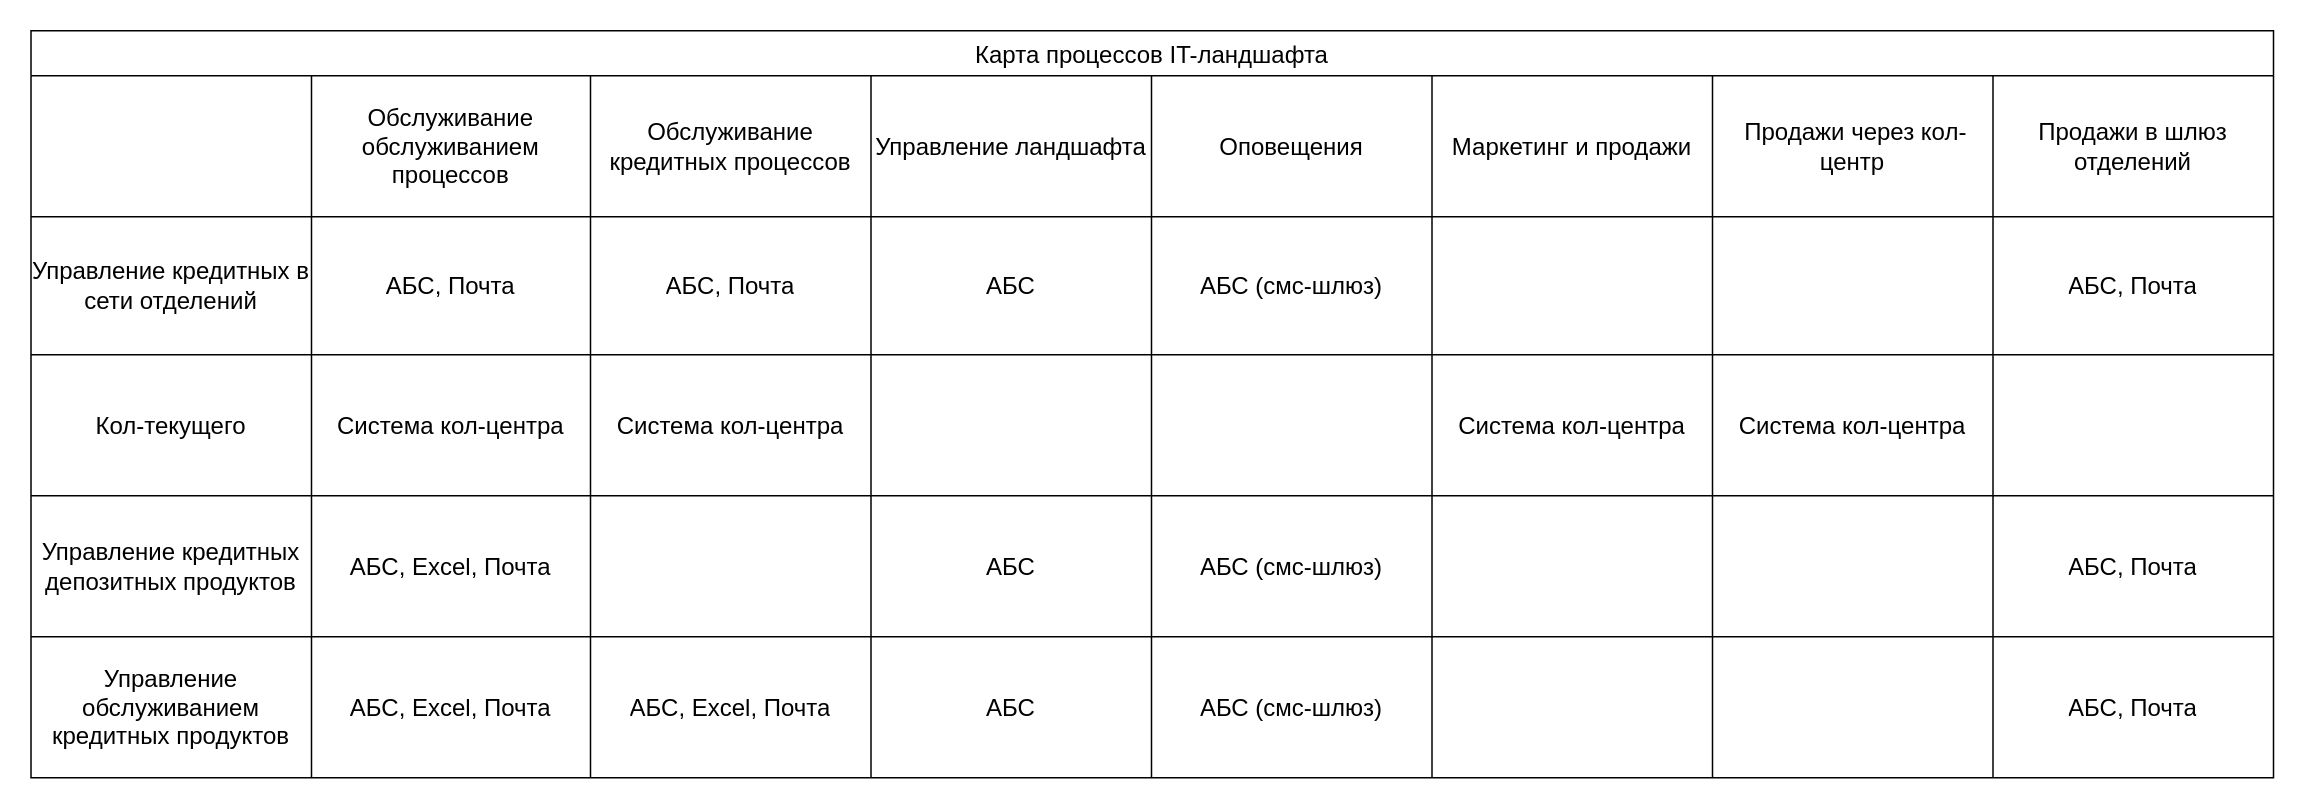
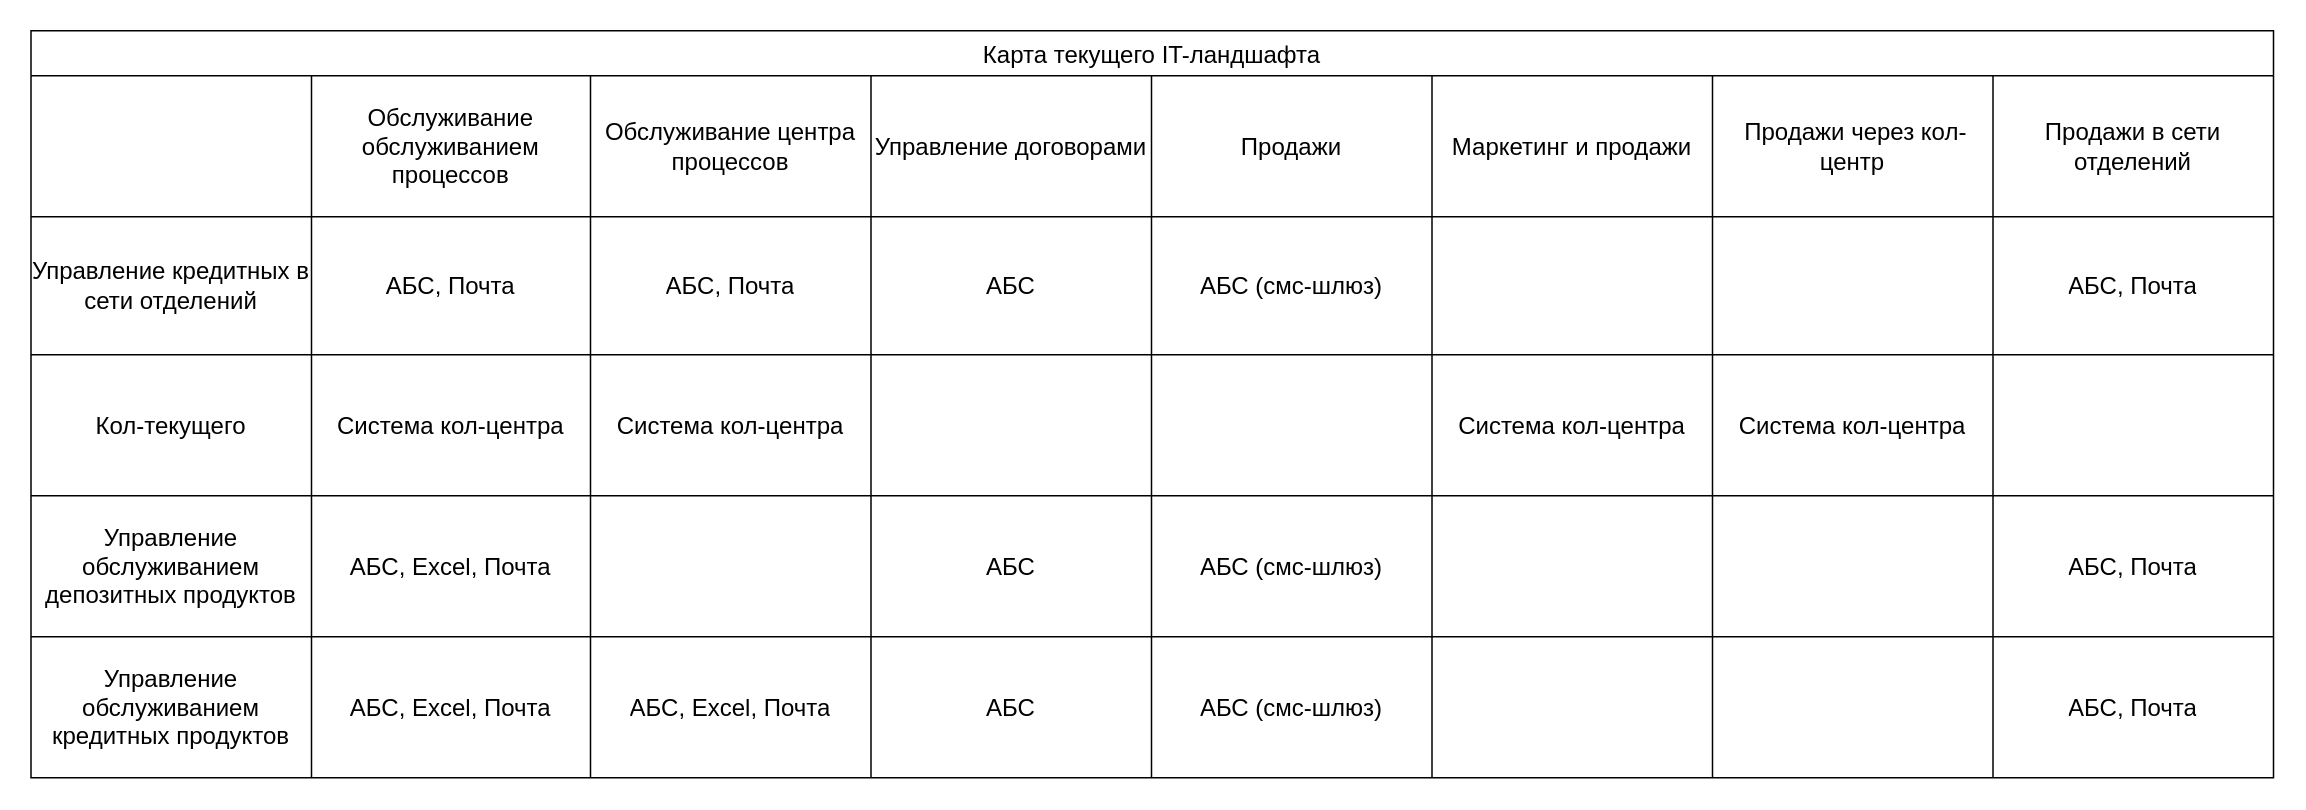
(1151, 55) -> (1151, 55)
(731, 146) -> (731, 146)
(1011, 146) -> (1011, 146)
(1292, 146) -> (1292, 146)
(2133, 146) -> (2133, 146)
(171, 566) -> (171, 566)
